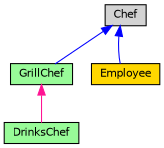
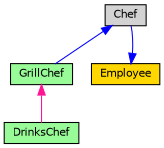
(119, 50) -> (133, 40)
